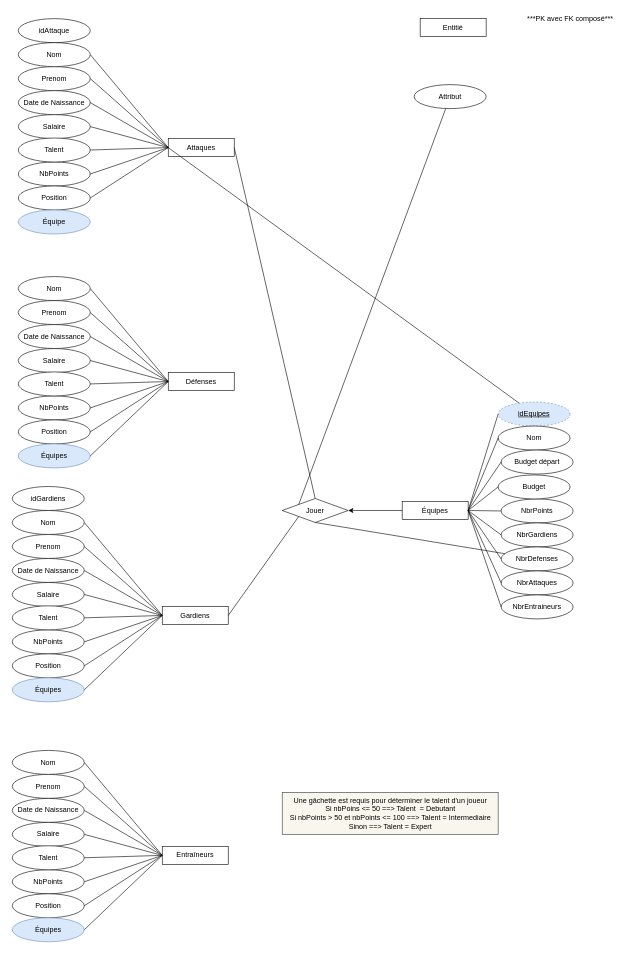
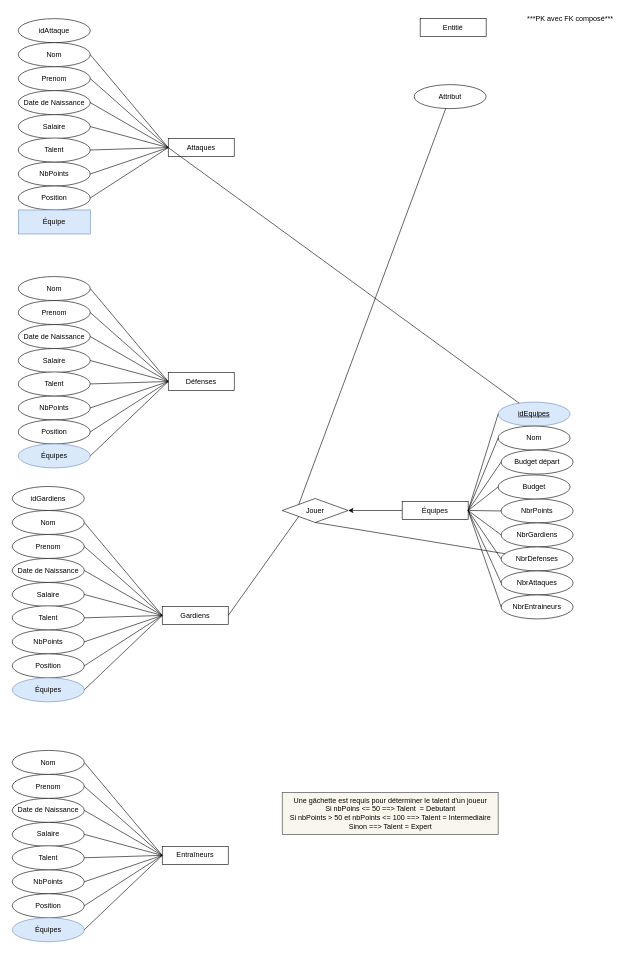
(54, 222) -> (54, 222)
(275, 324) -> none
(534, 414) -> (534, 414)
